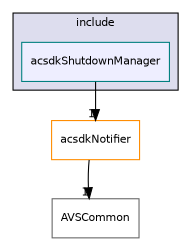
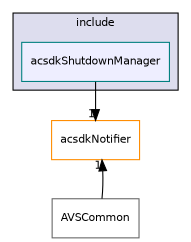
(88, 174) -> (103, 185)
